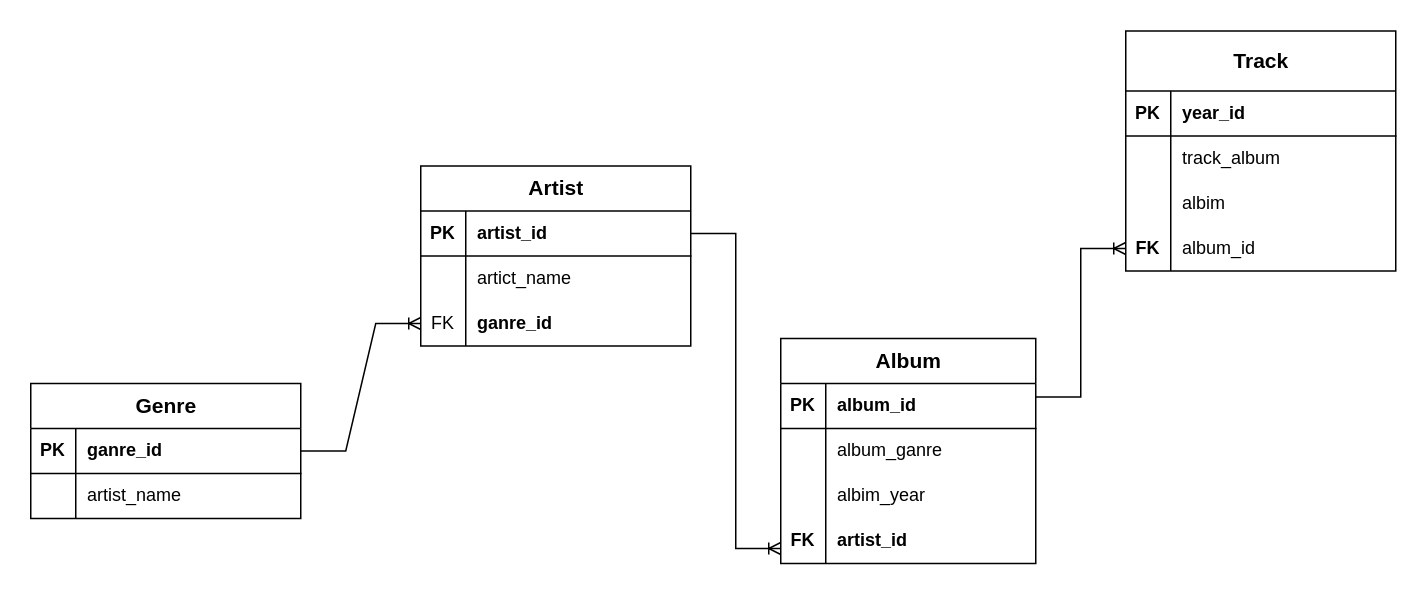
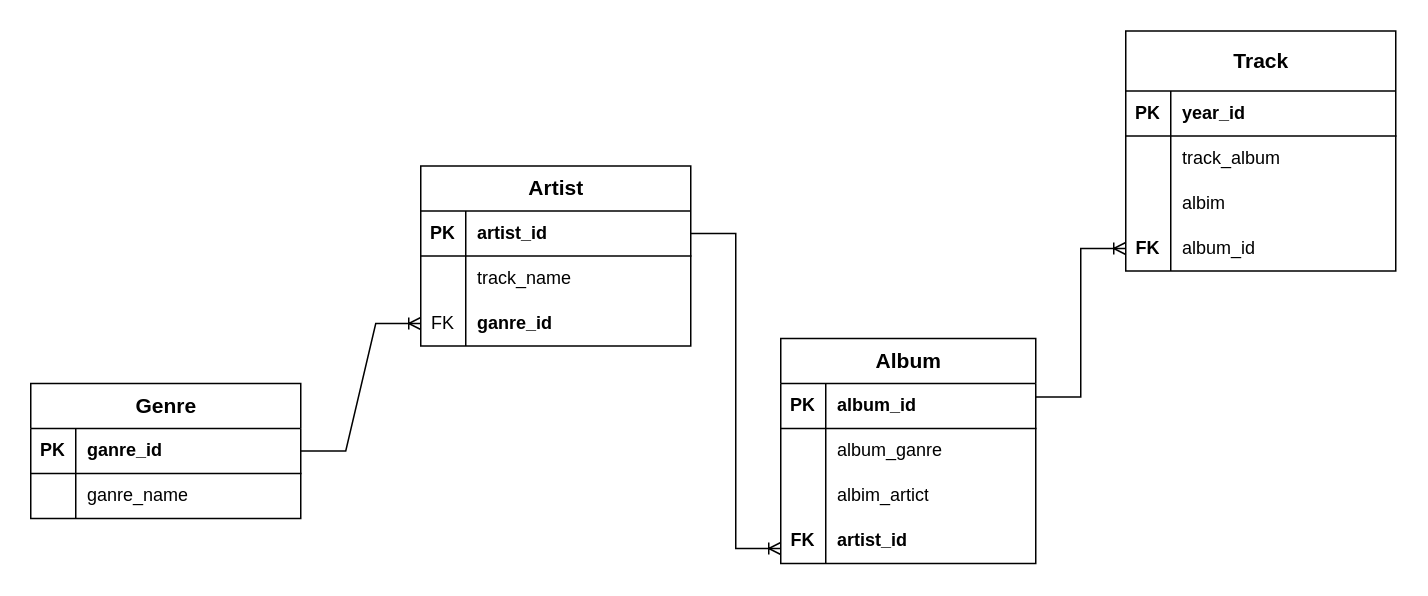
(531, 278) -> (528, 278)
(141, 496) -> (138, 496)
(883, 496) -> (891, 496)
